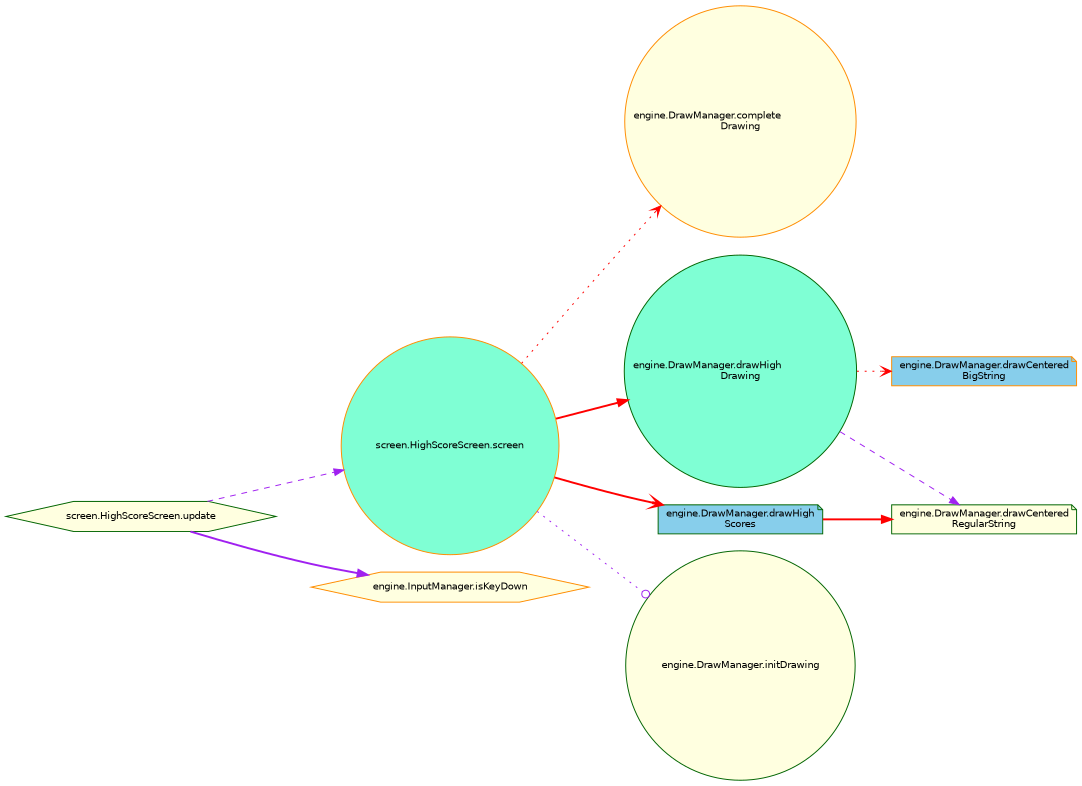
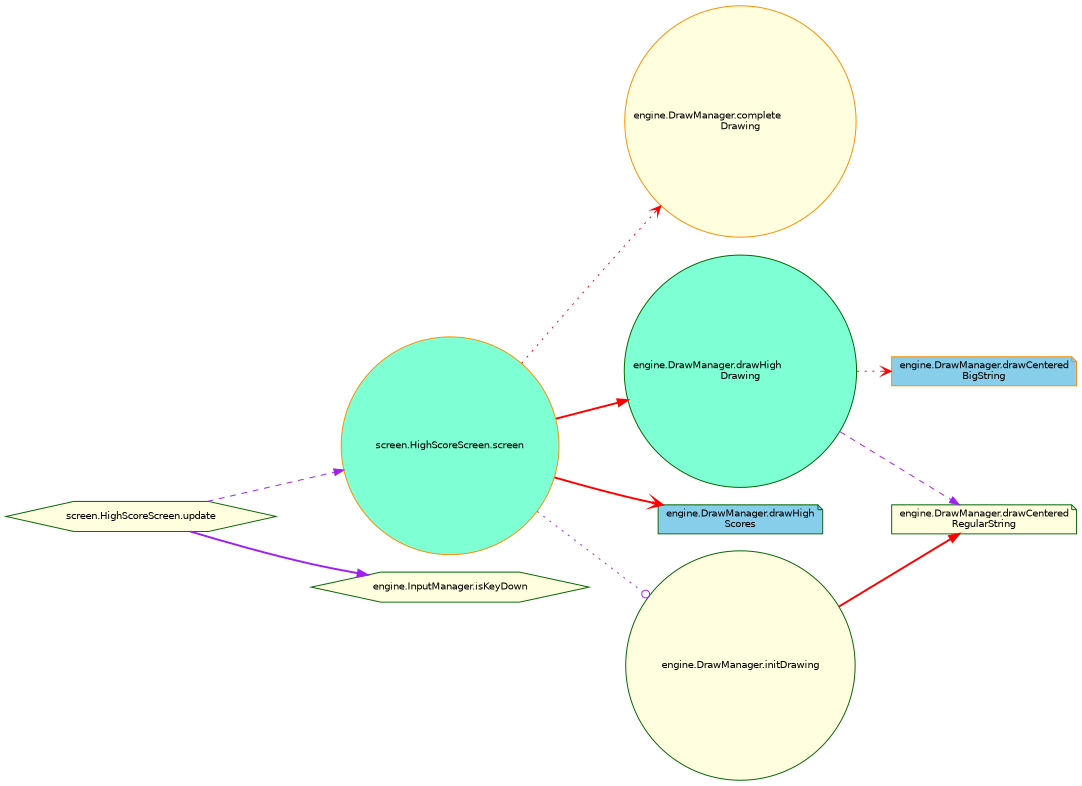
(852, 519) -> (895, 573)
(450, 587) -> (450, 587)
